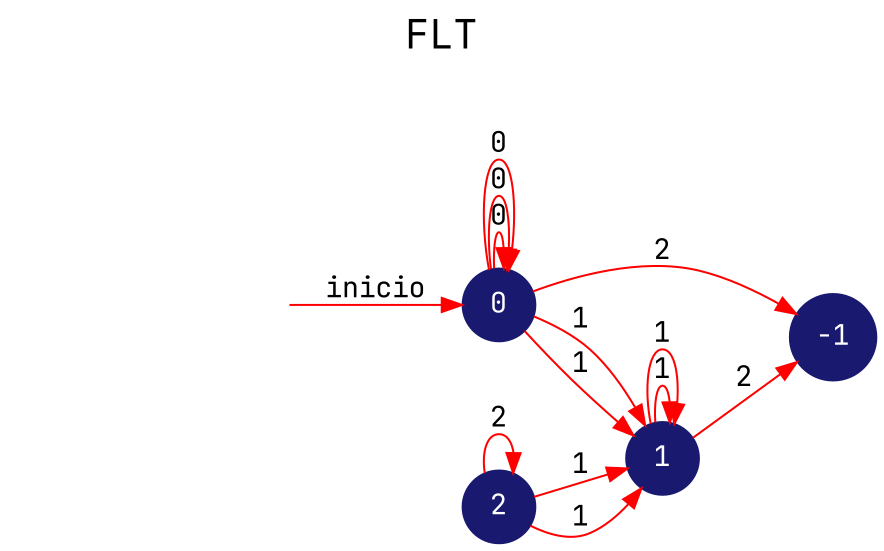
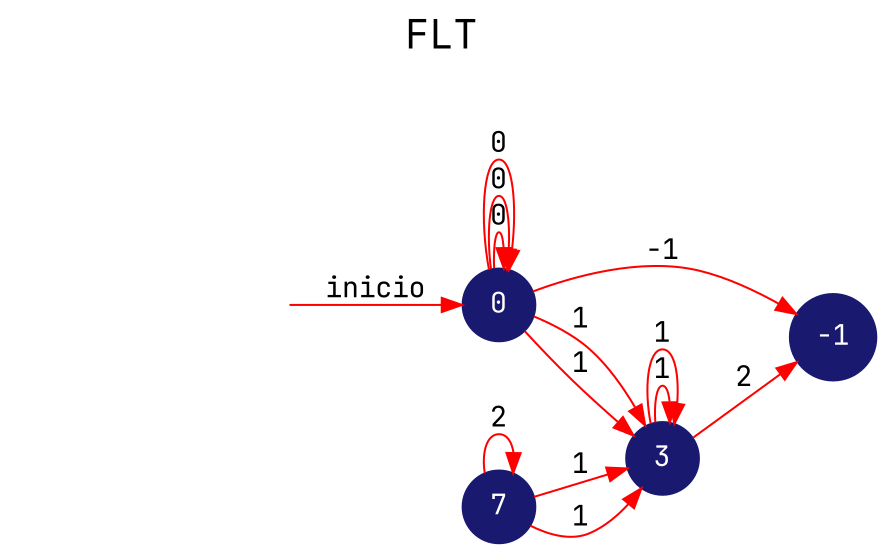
(663, 251) -> (663, 251)
(663, 458) -> (663, 458)
(499, 507) -> (499, 507)
